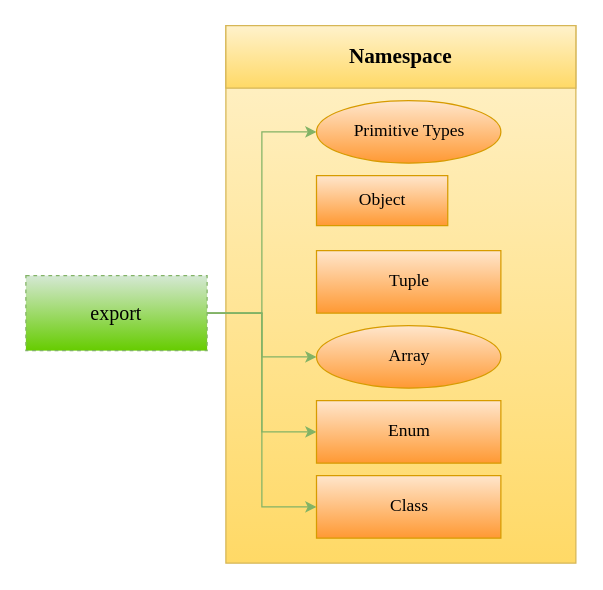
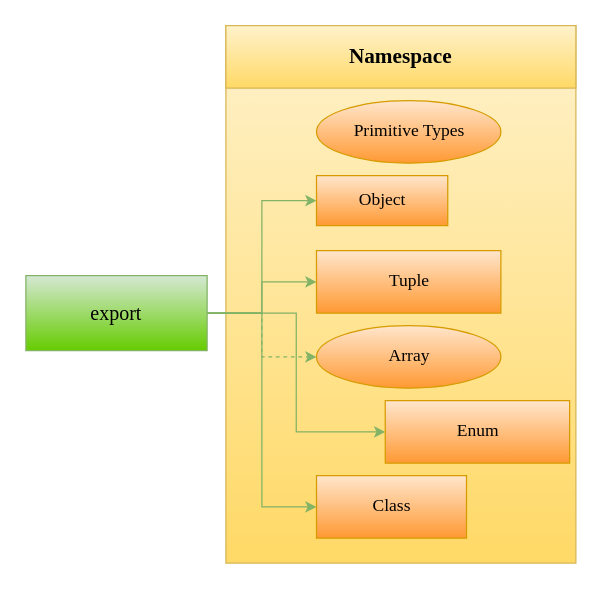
(262, 142) -> none
none -> (285, 201)
none -> (285, 282)
(116, 313) -> (116, 313)
(285, 357) -> (285, 357)
(408, 432) -> (477, 432)
(408, 507) -> (391, 507)
